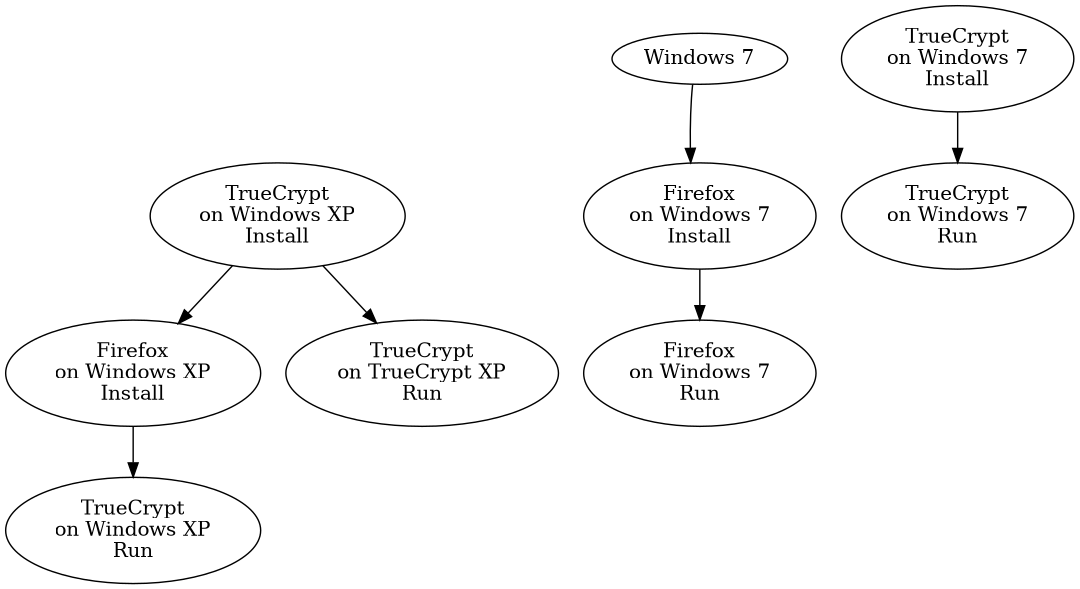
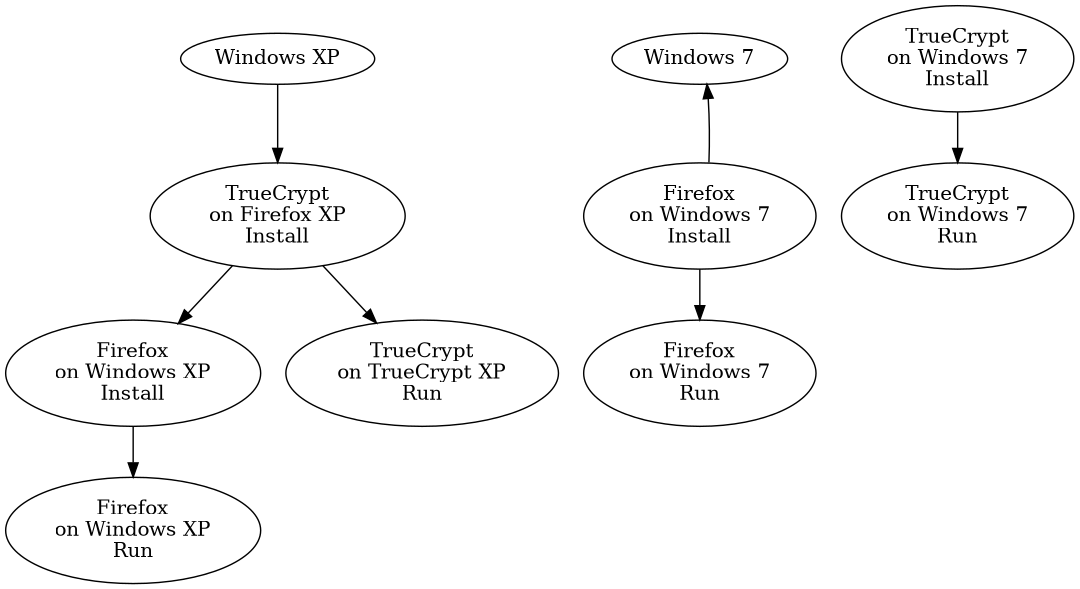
none -> (278, 59)
(691, 116) -> (709, 131)
(278, 216) -> (278, 216)
(133, 530) -> (133, 530)
